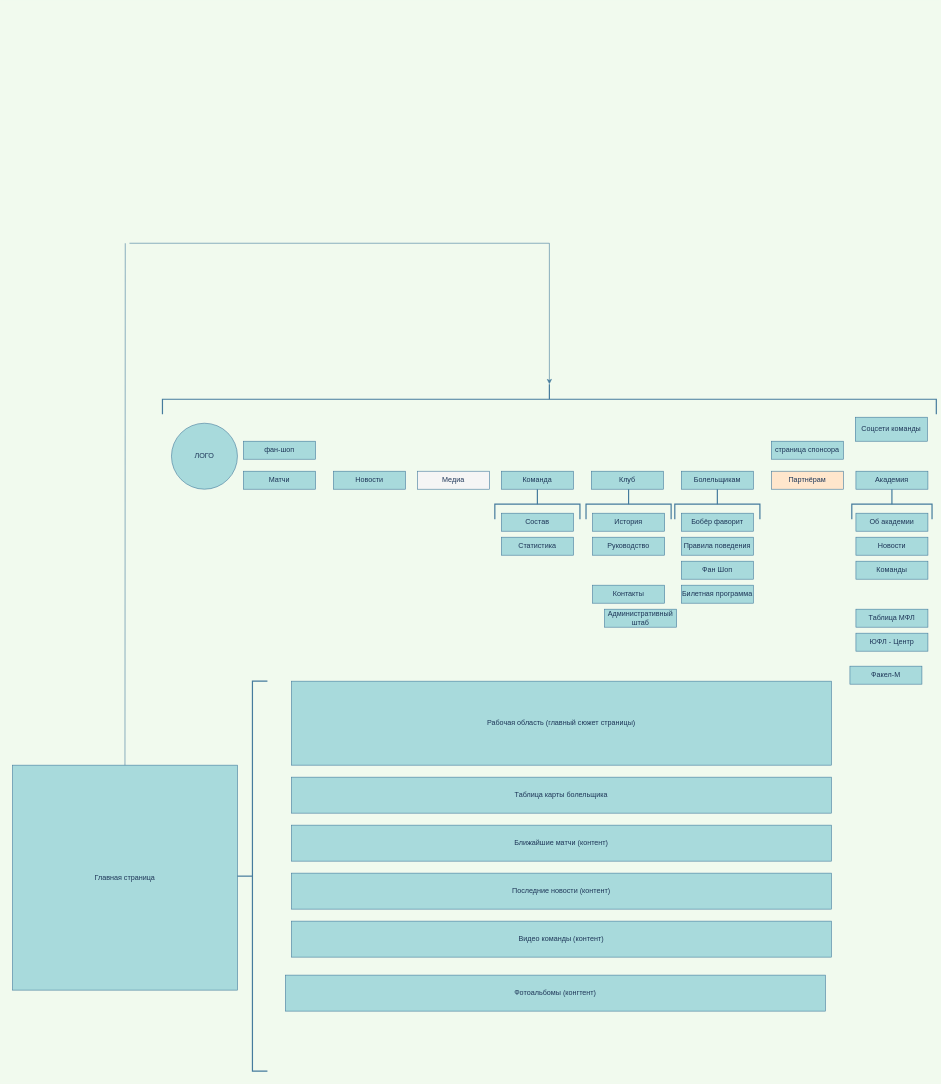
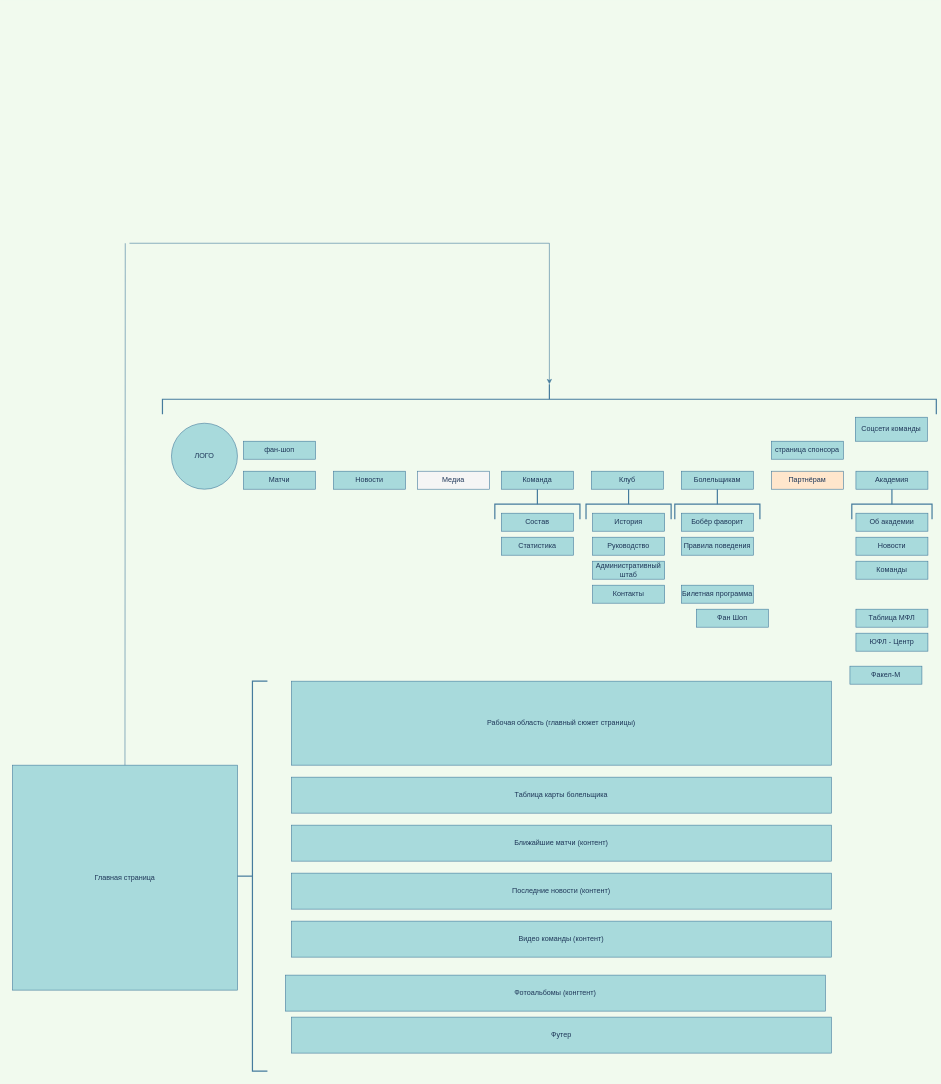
(717, 570) -> (732, 618)
(641, 618) -> (629, 570)
none -> (561, 1035)
